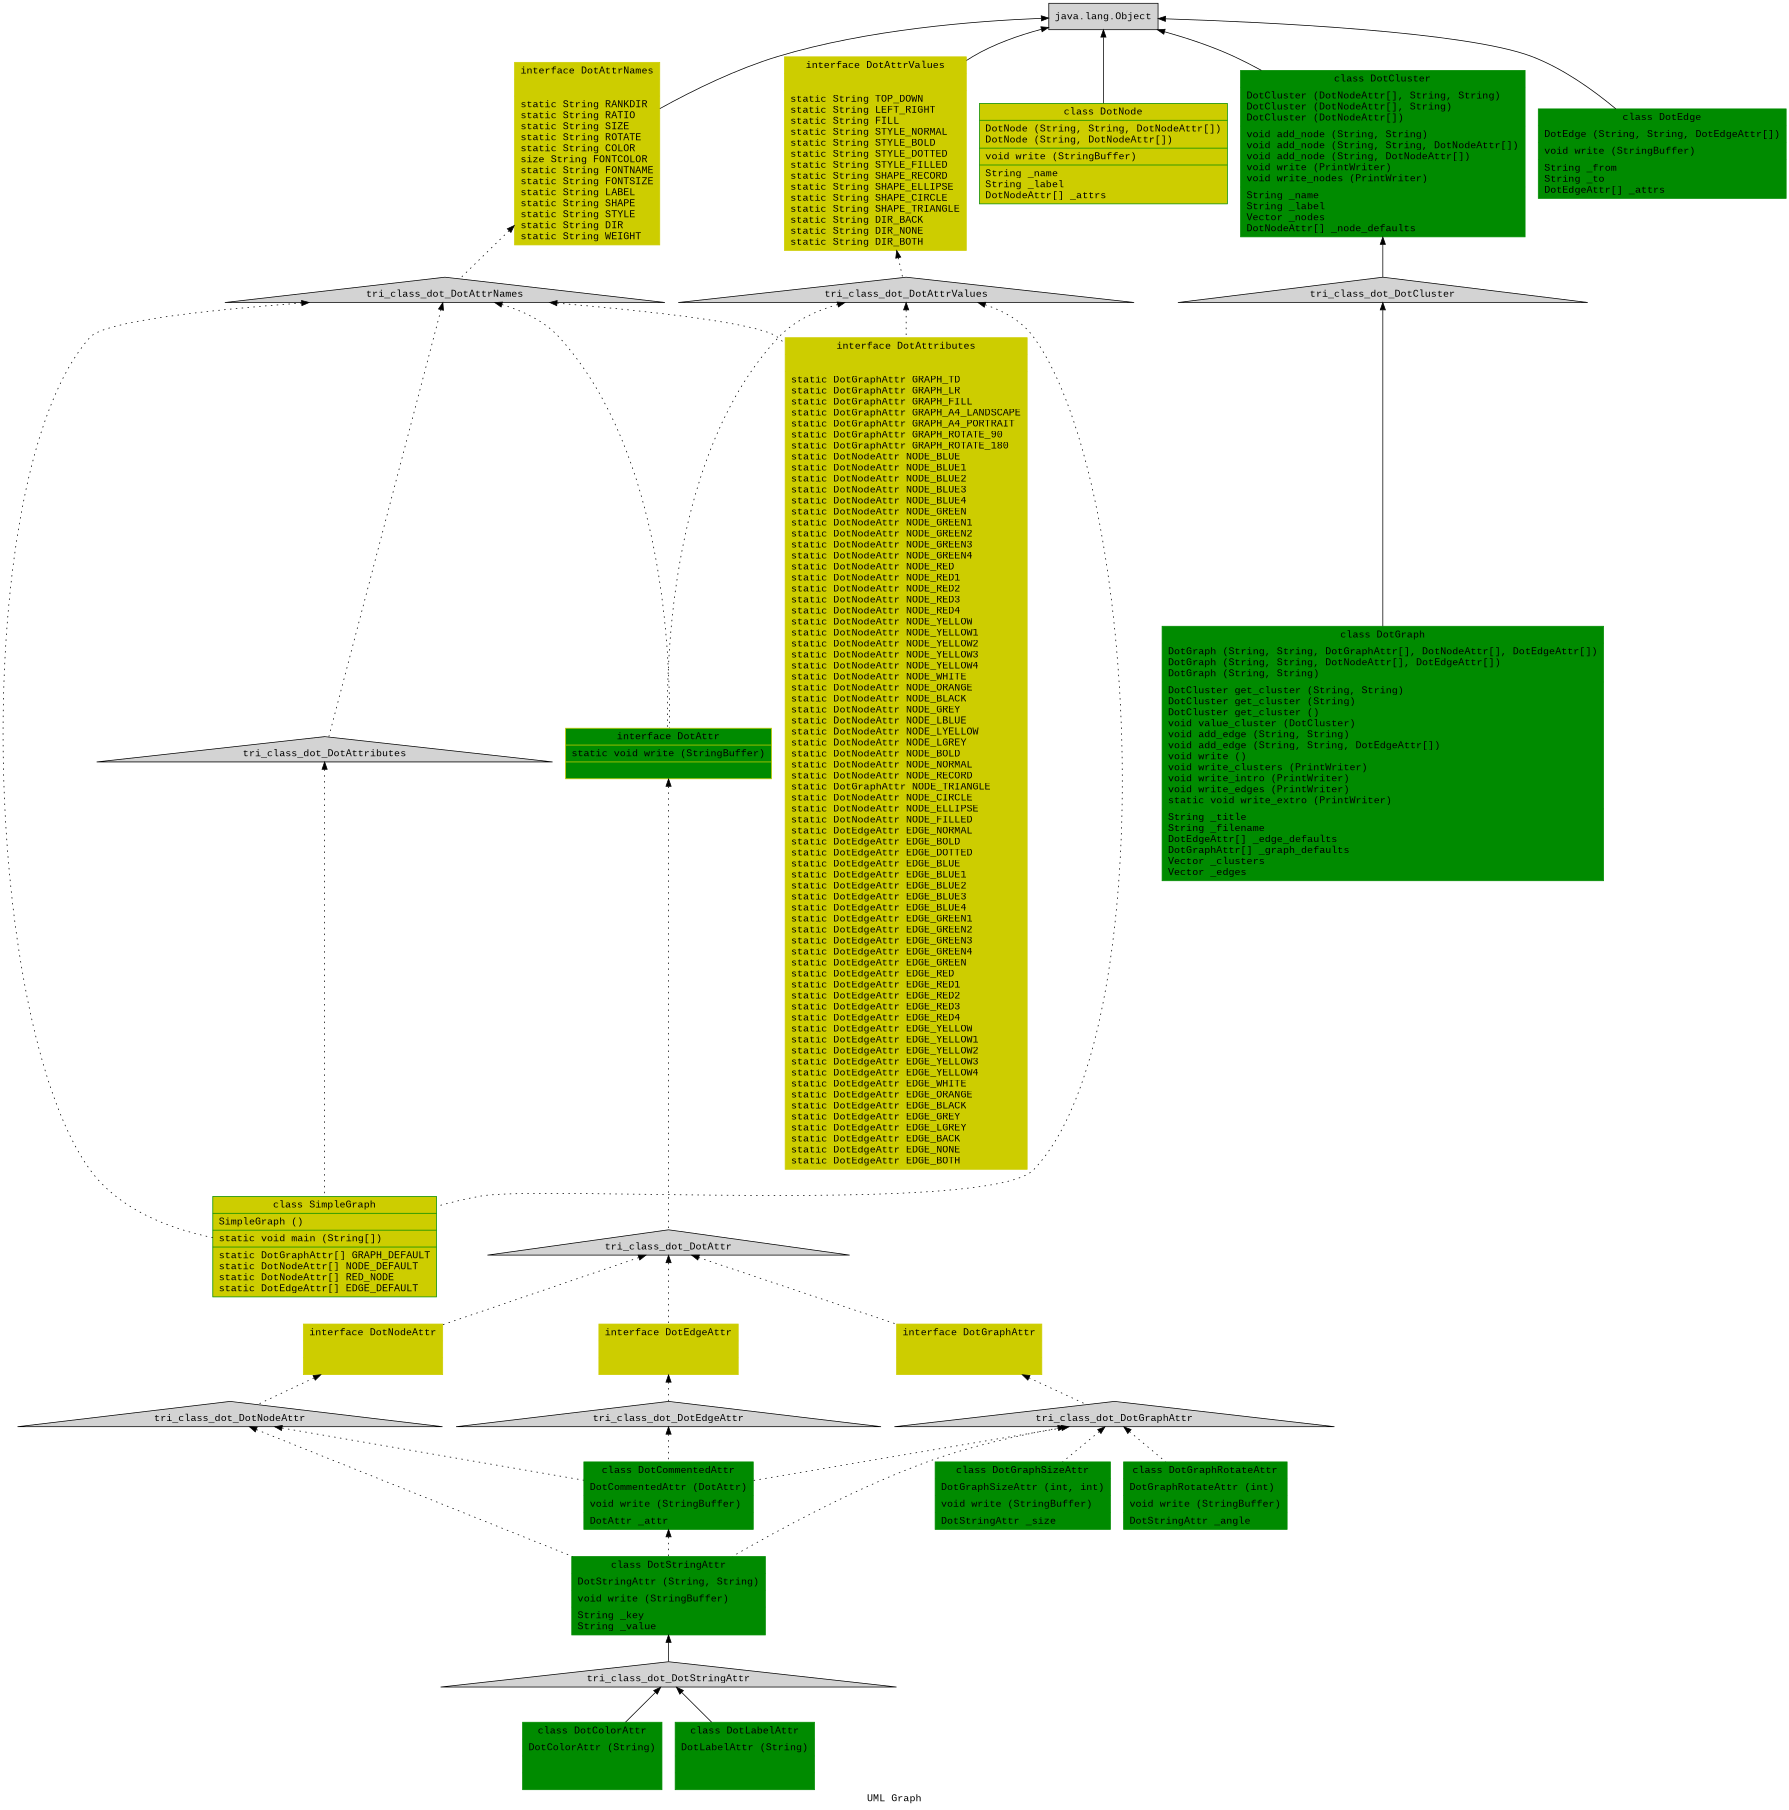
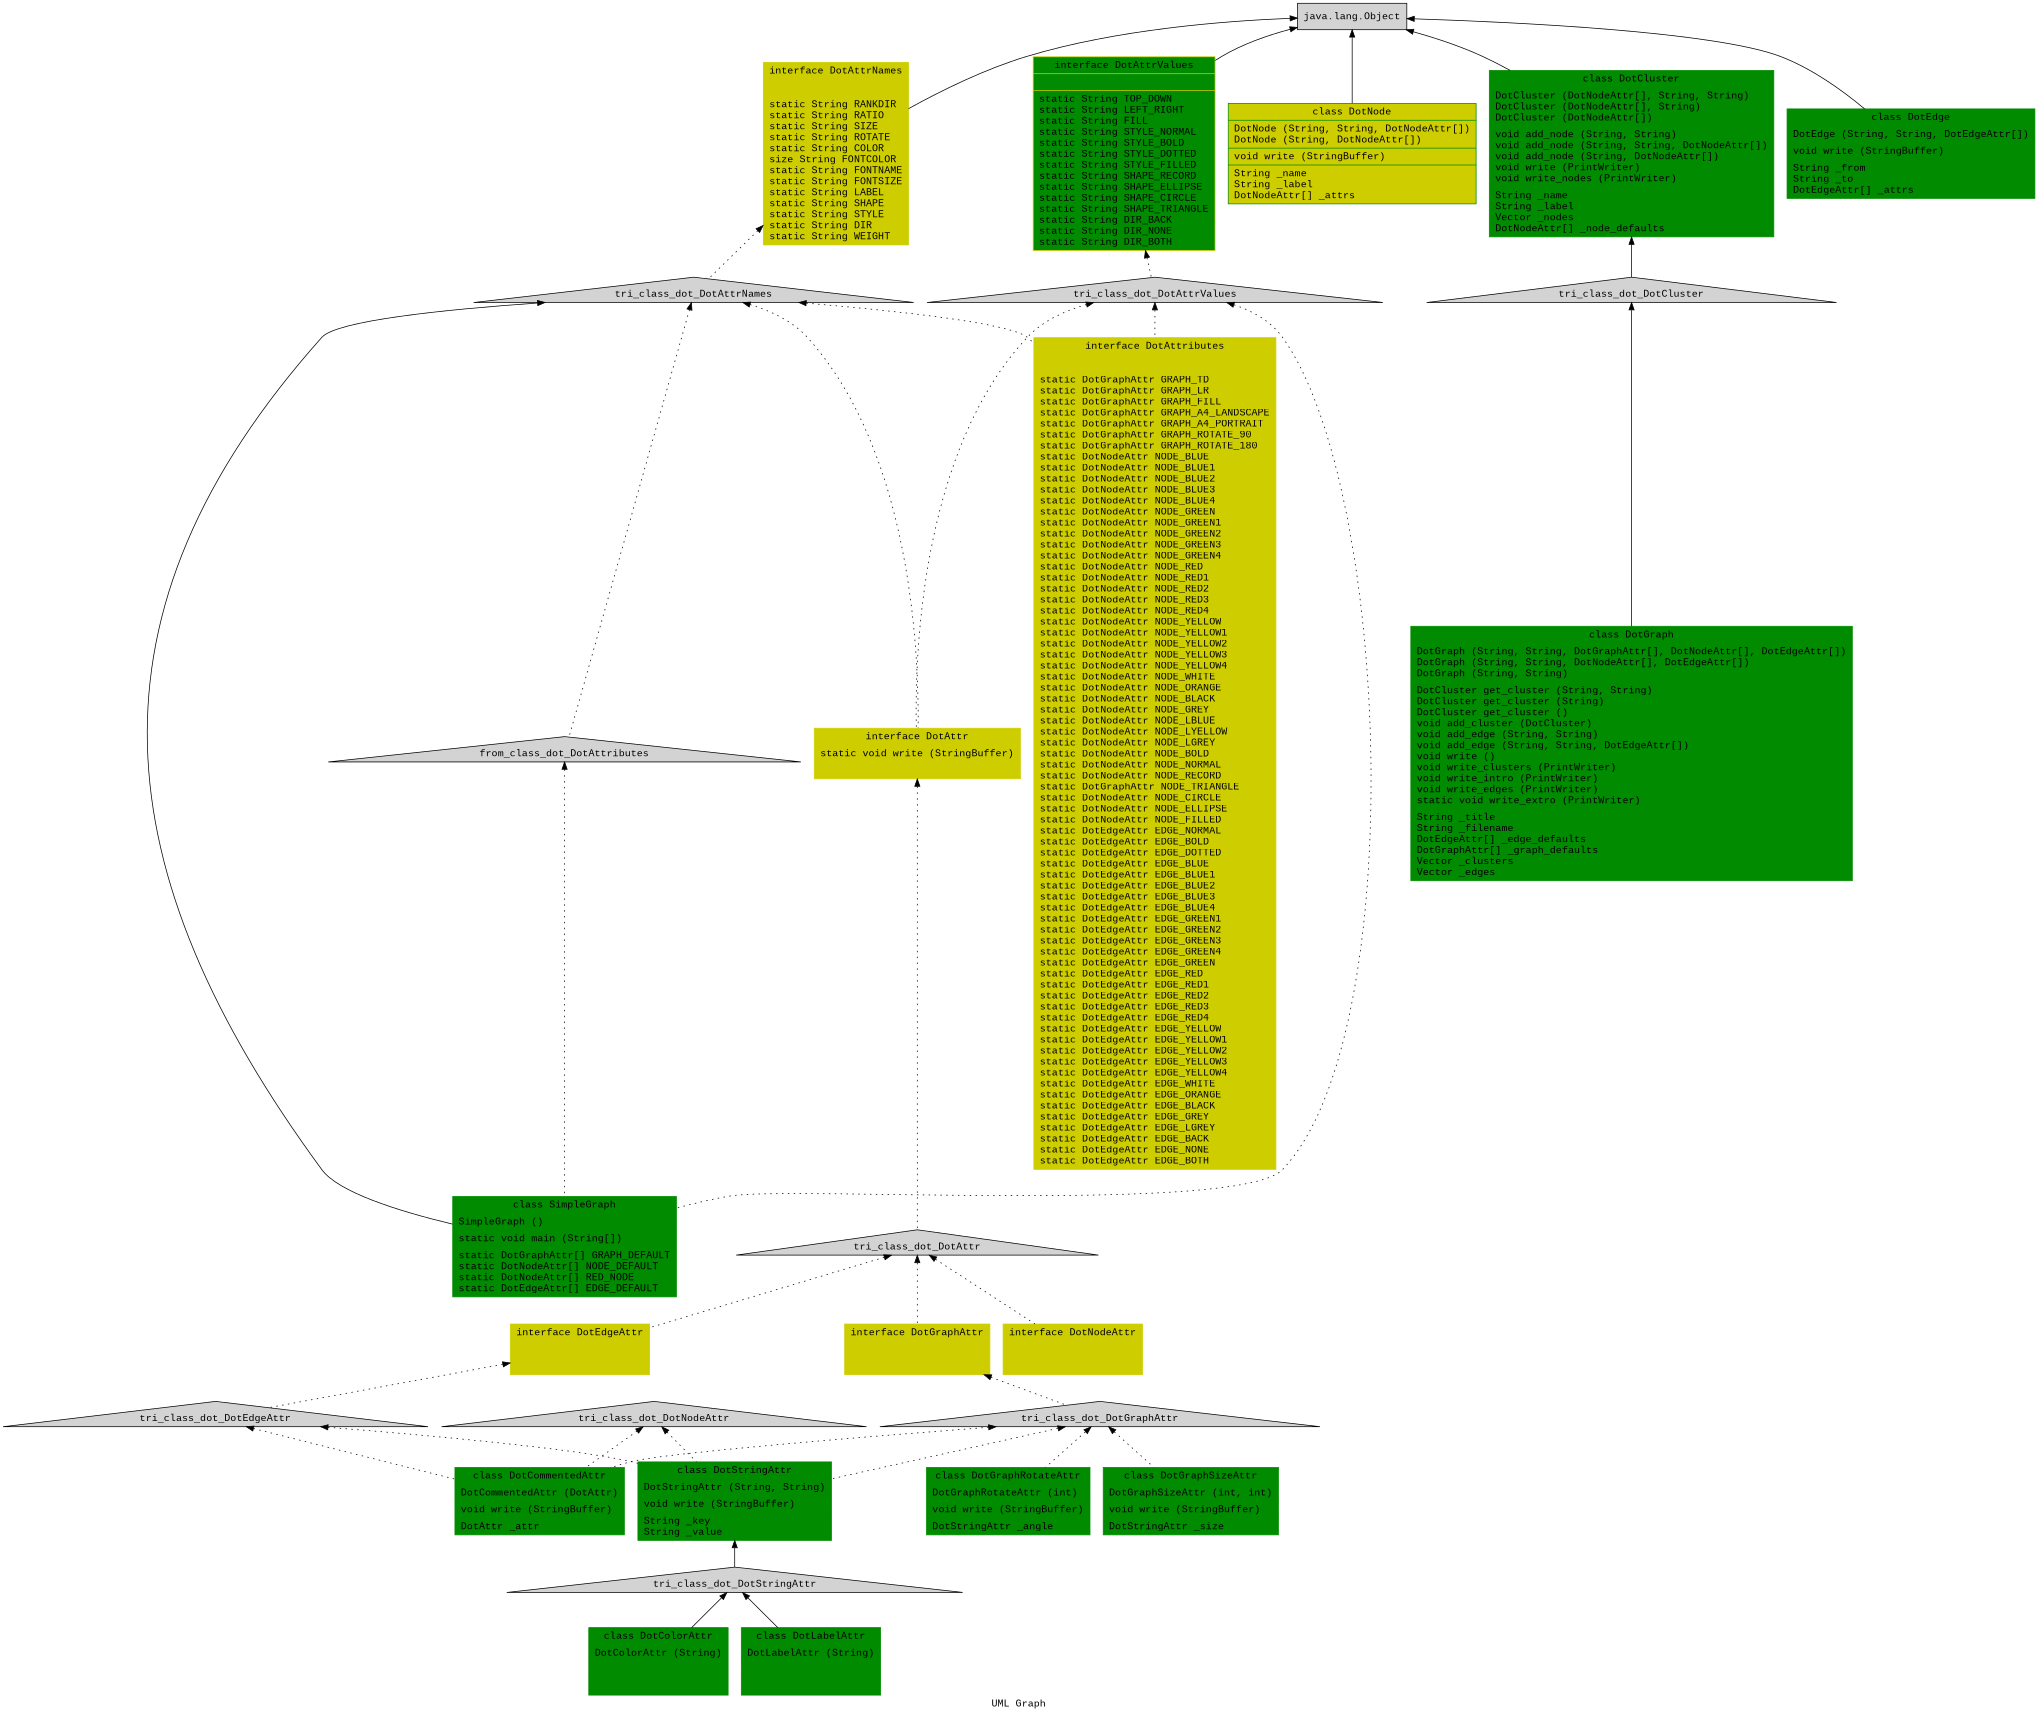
(875, 154) -> (1124, 154)
(4, 716) -> (150, 713)
(1262, 723) -> (1505, 723)
(325, 754) -> (565, 754)
(669, 754) -> (917, 754)
(325, 1247) -> (565, 1247)
(286, 1391) -> none
(669, 1547) -> (483, 1441)
